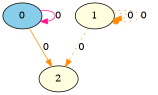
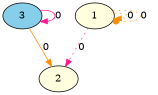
(22, 16) -> (22, 16)
(79, 44) -> (79, 44)
